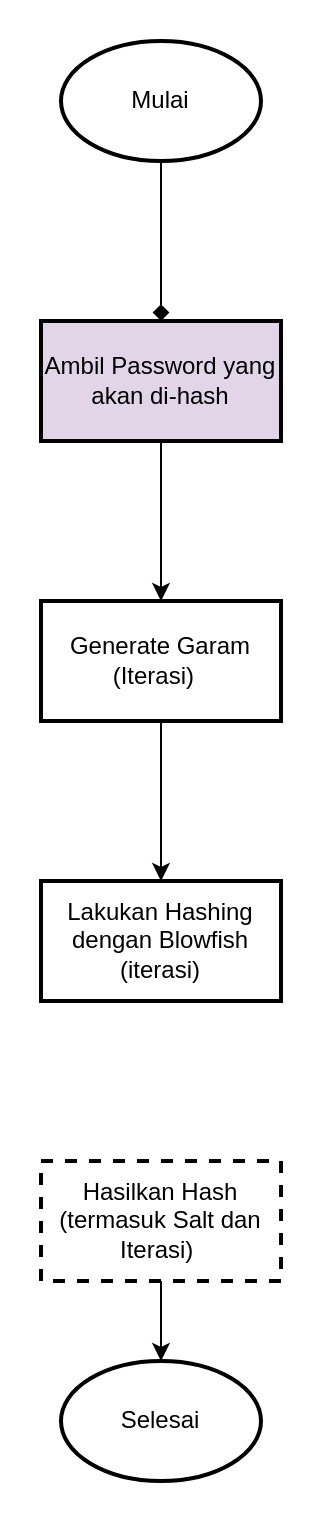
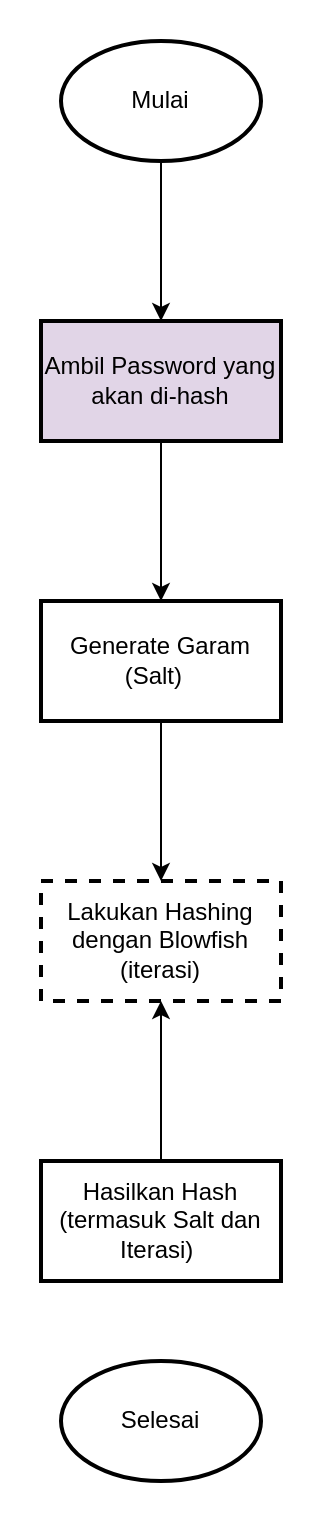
(161, 305) -> (161, 306)
(161, 661) -> (161, 661)
(161, 941) -> (161, 941)
(161, 1221) -> (161, 1221)
(161, 1314) -> (161, 1088)
